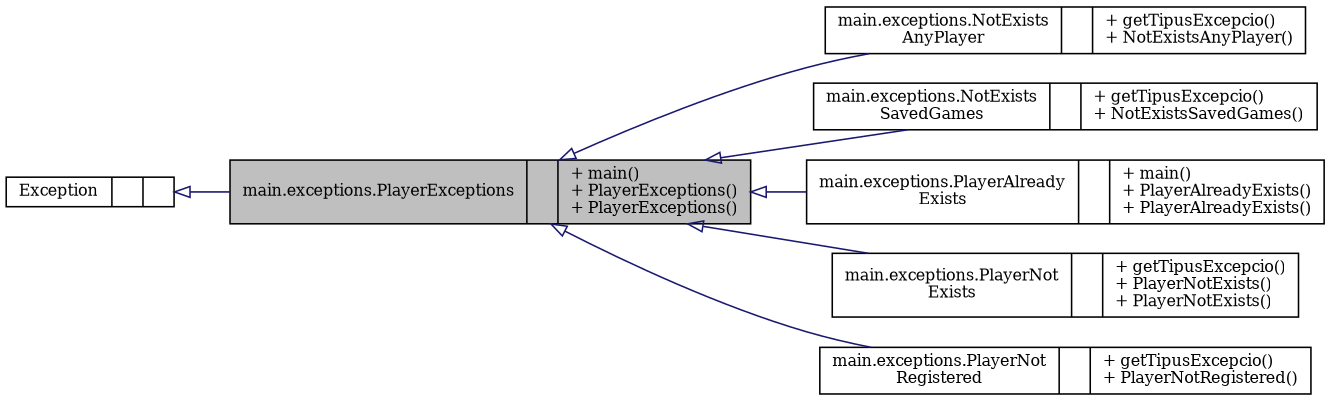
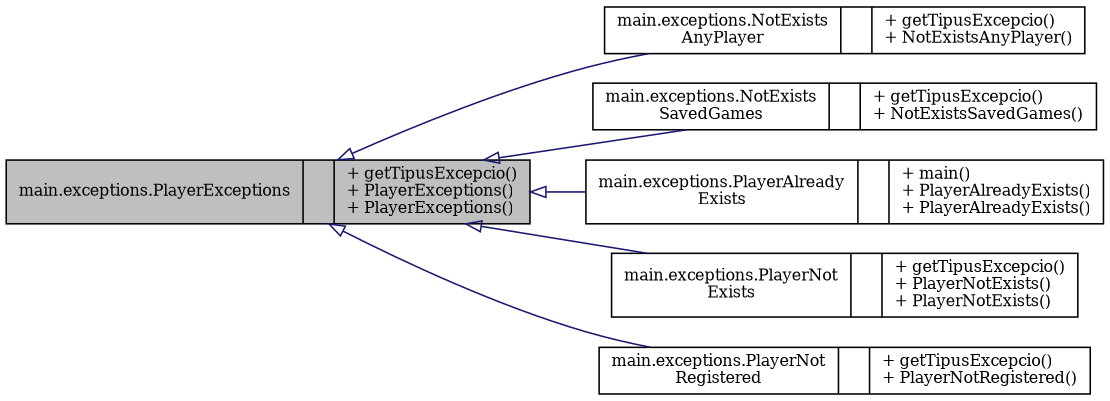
(605, 174) -> (432, 174)
(90, 192) -> none
